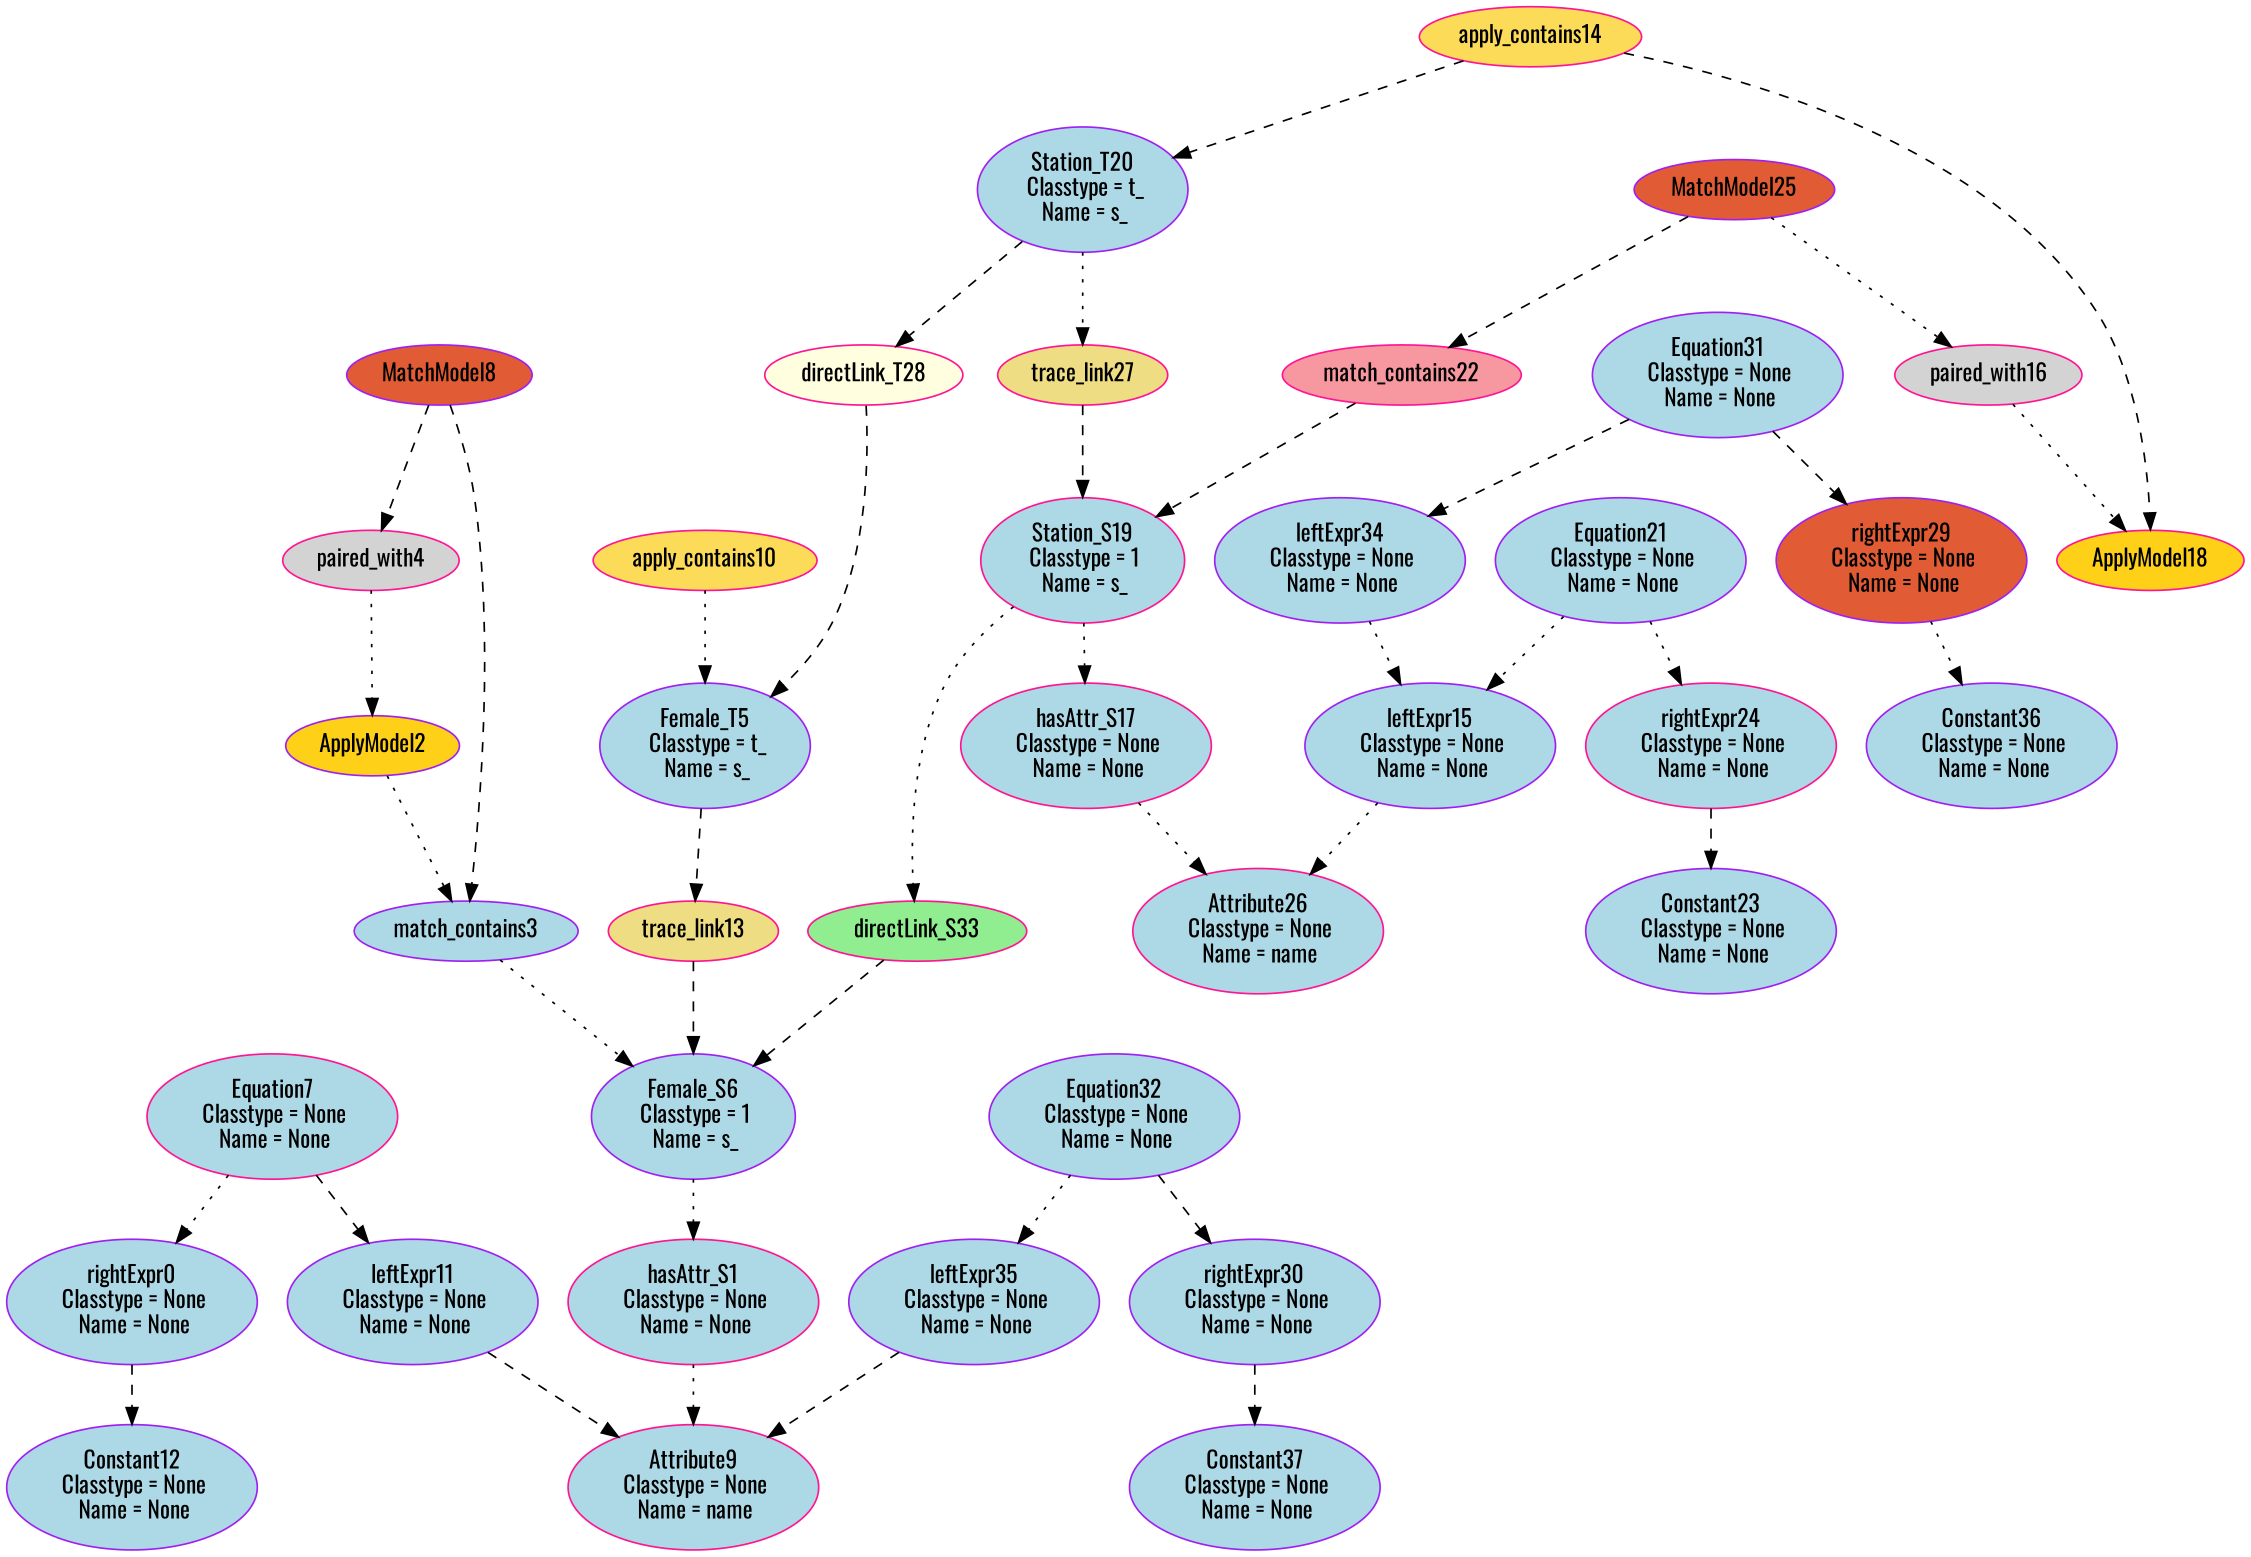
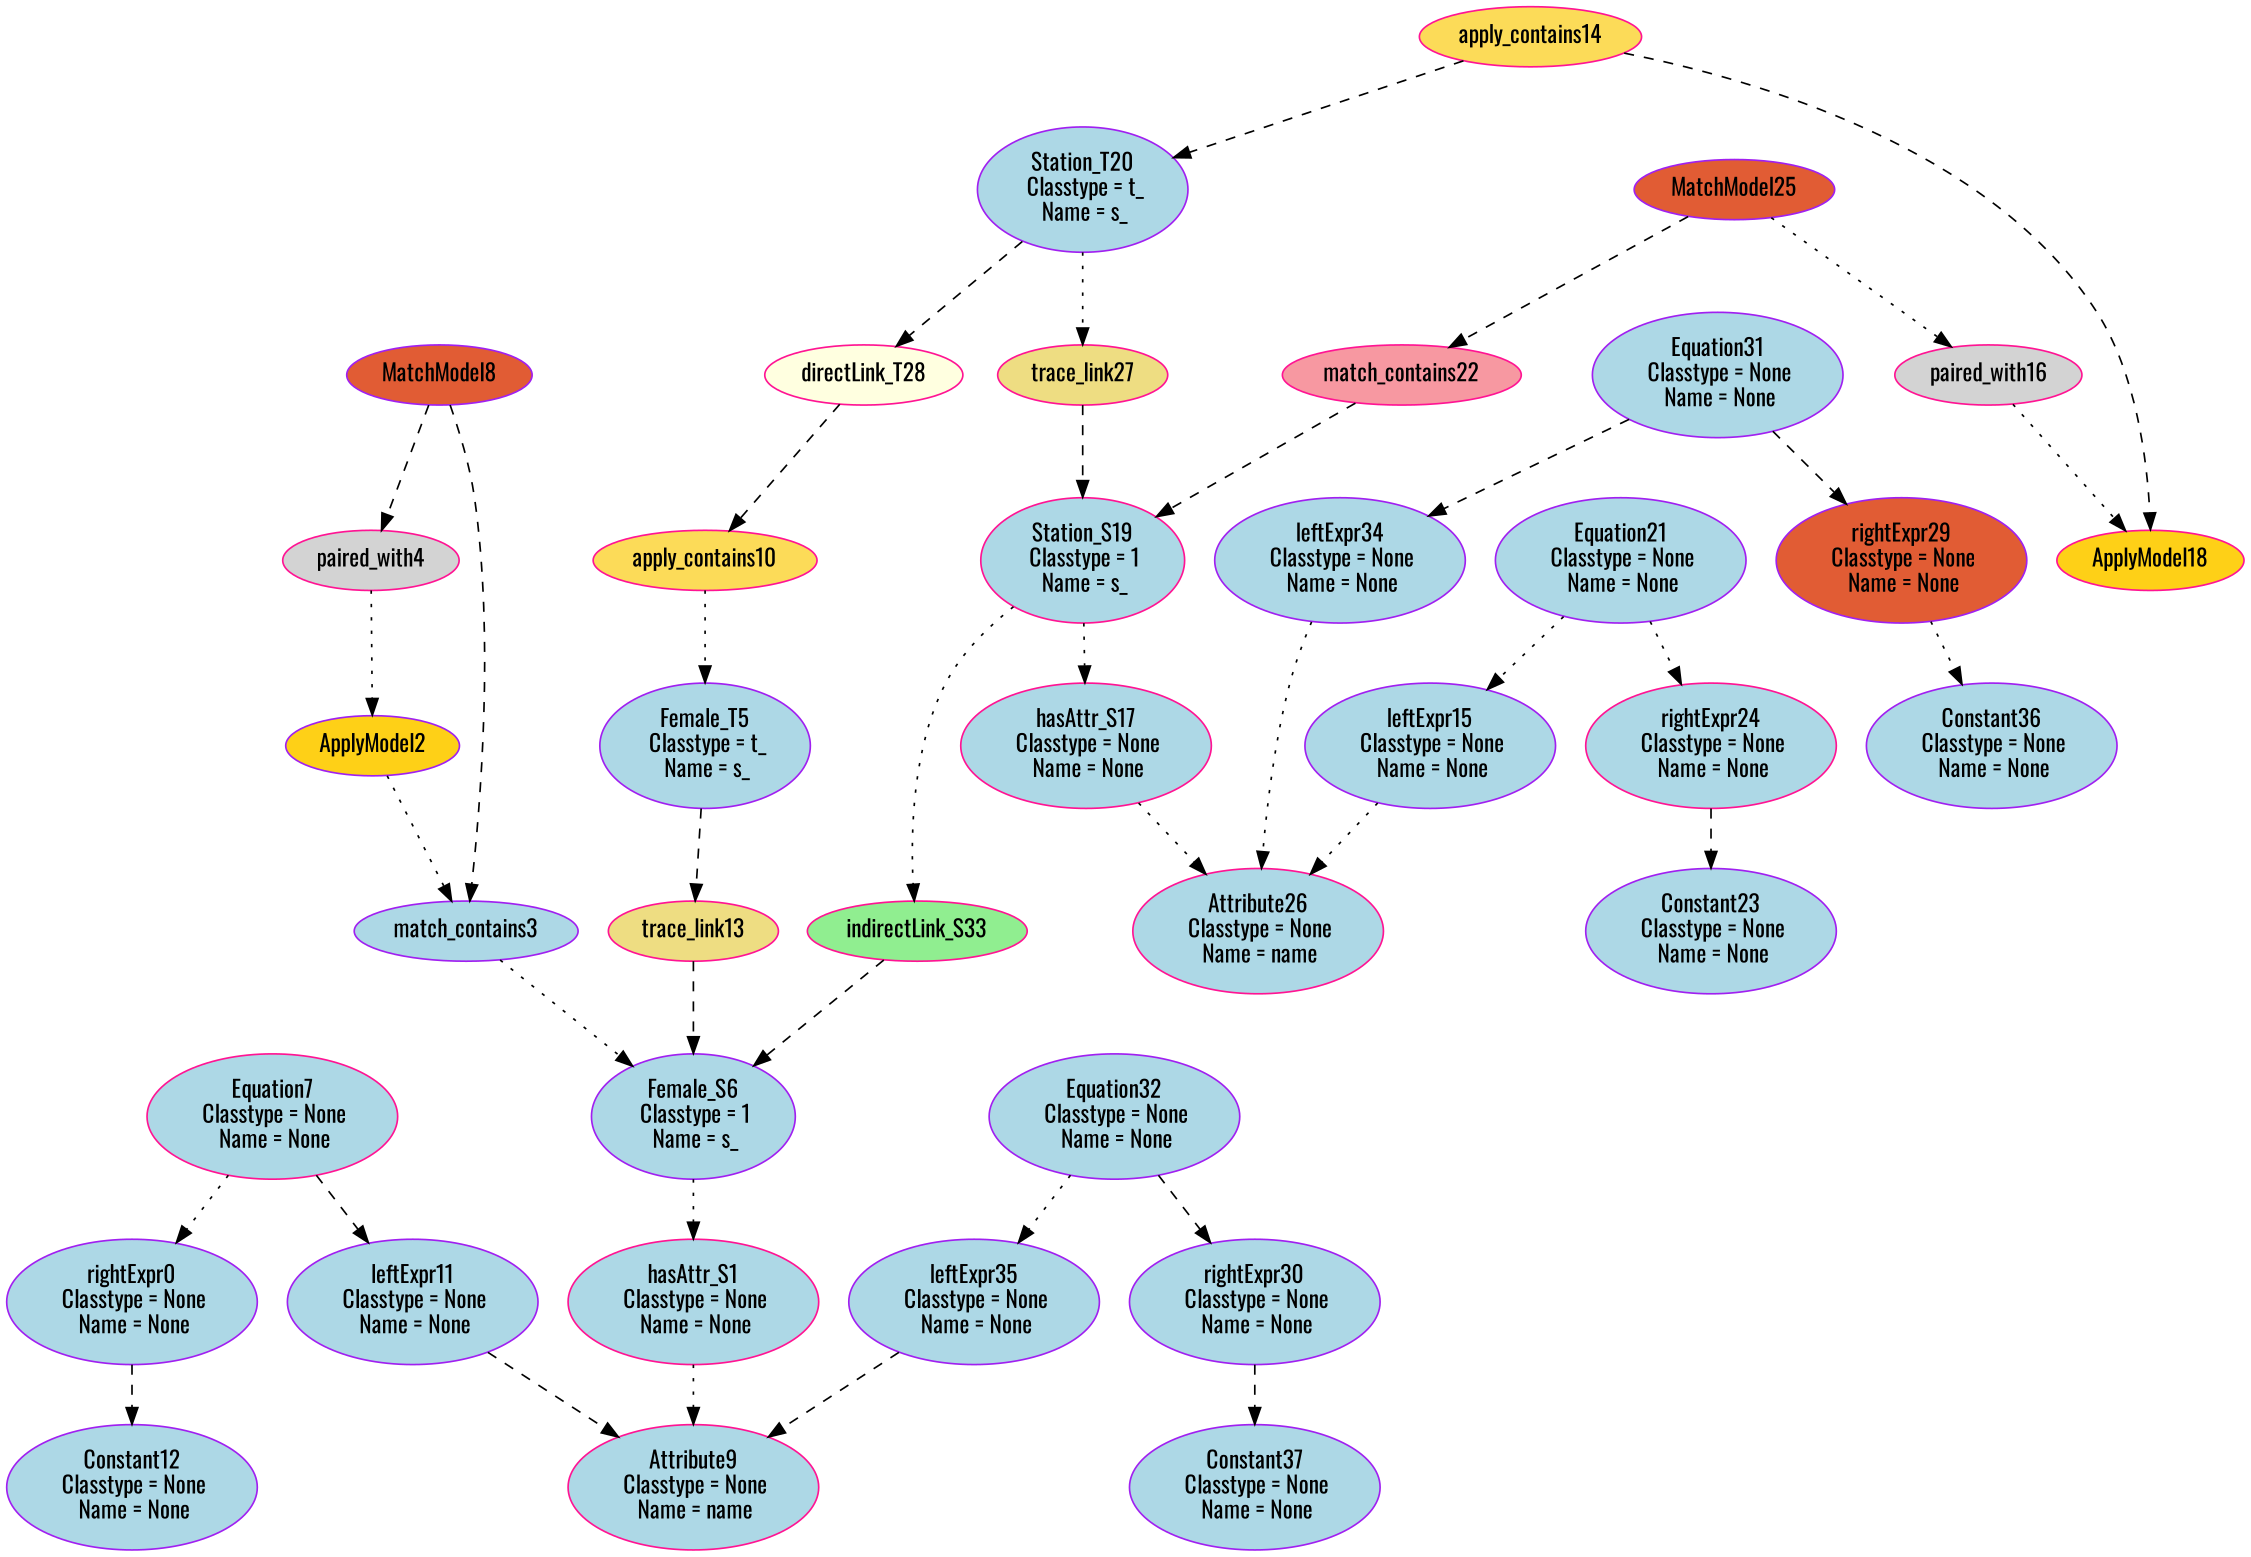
(855, 556) -> (790, 461)
(1381, 645) -> (1278, 735)
(917, 931) -> (917, 931)
